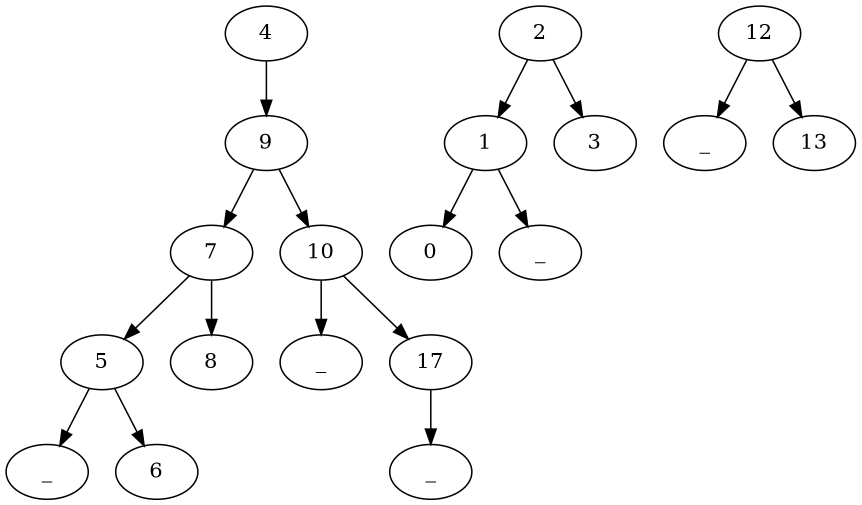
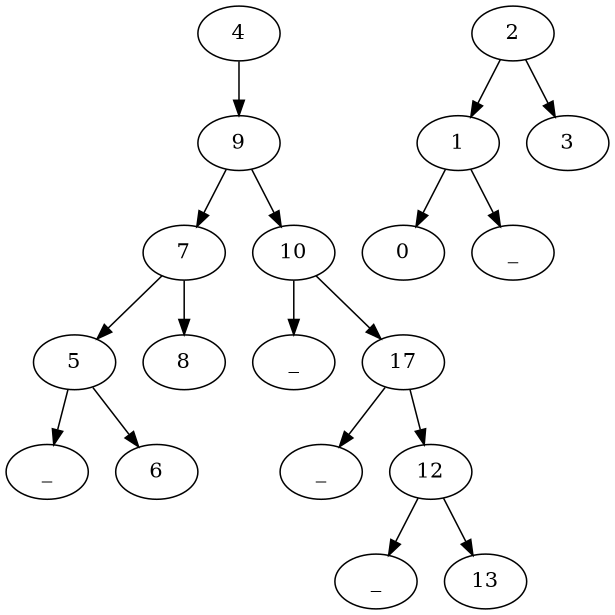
none -> (415, 410)
